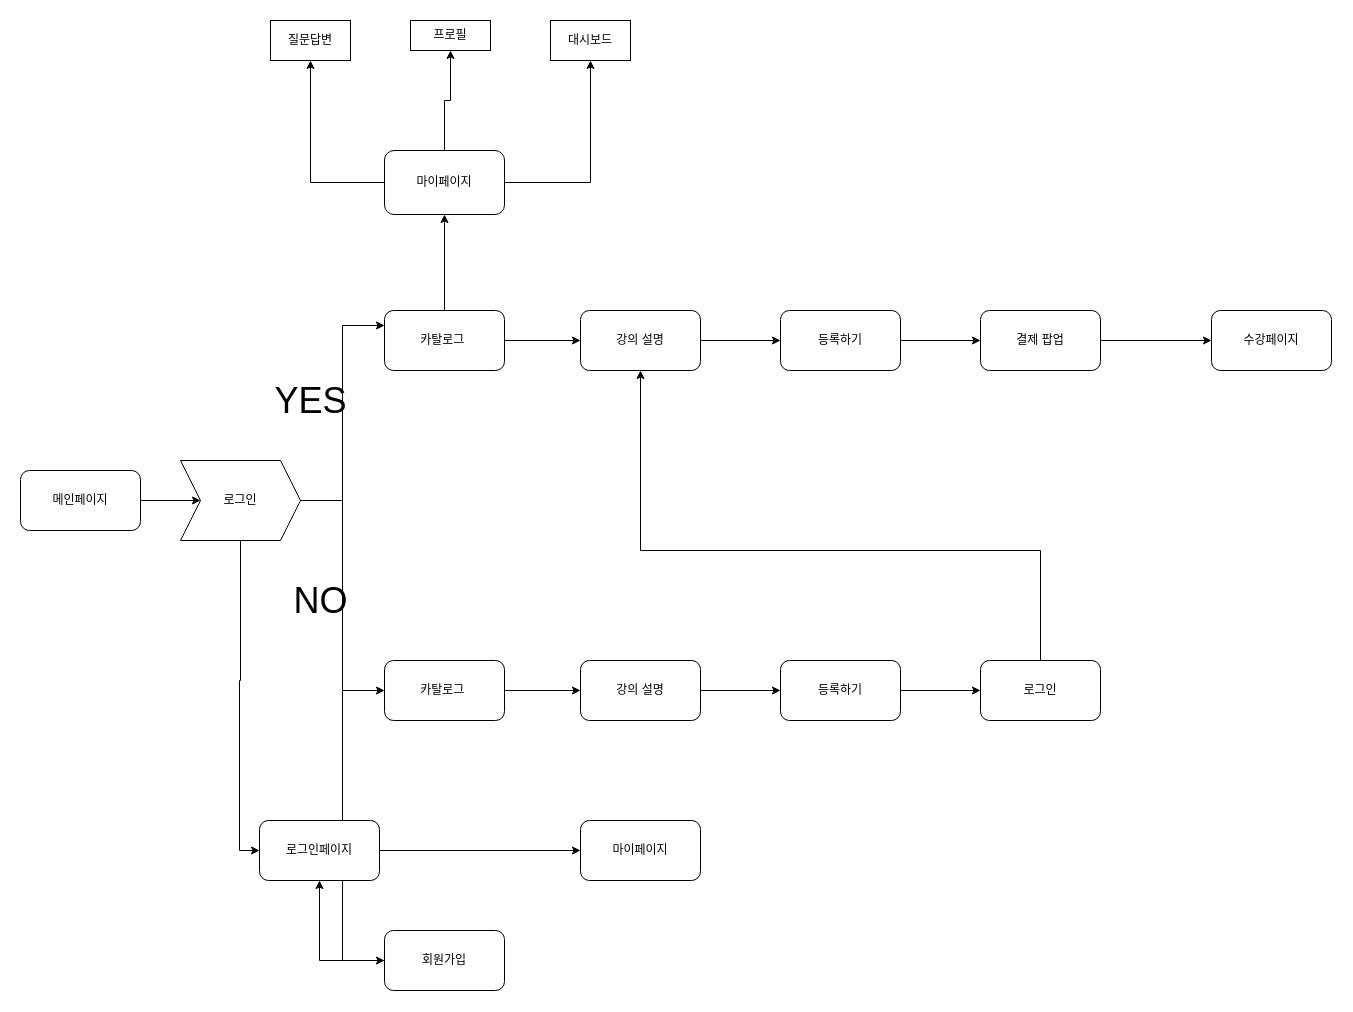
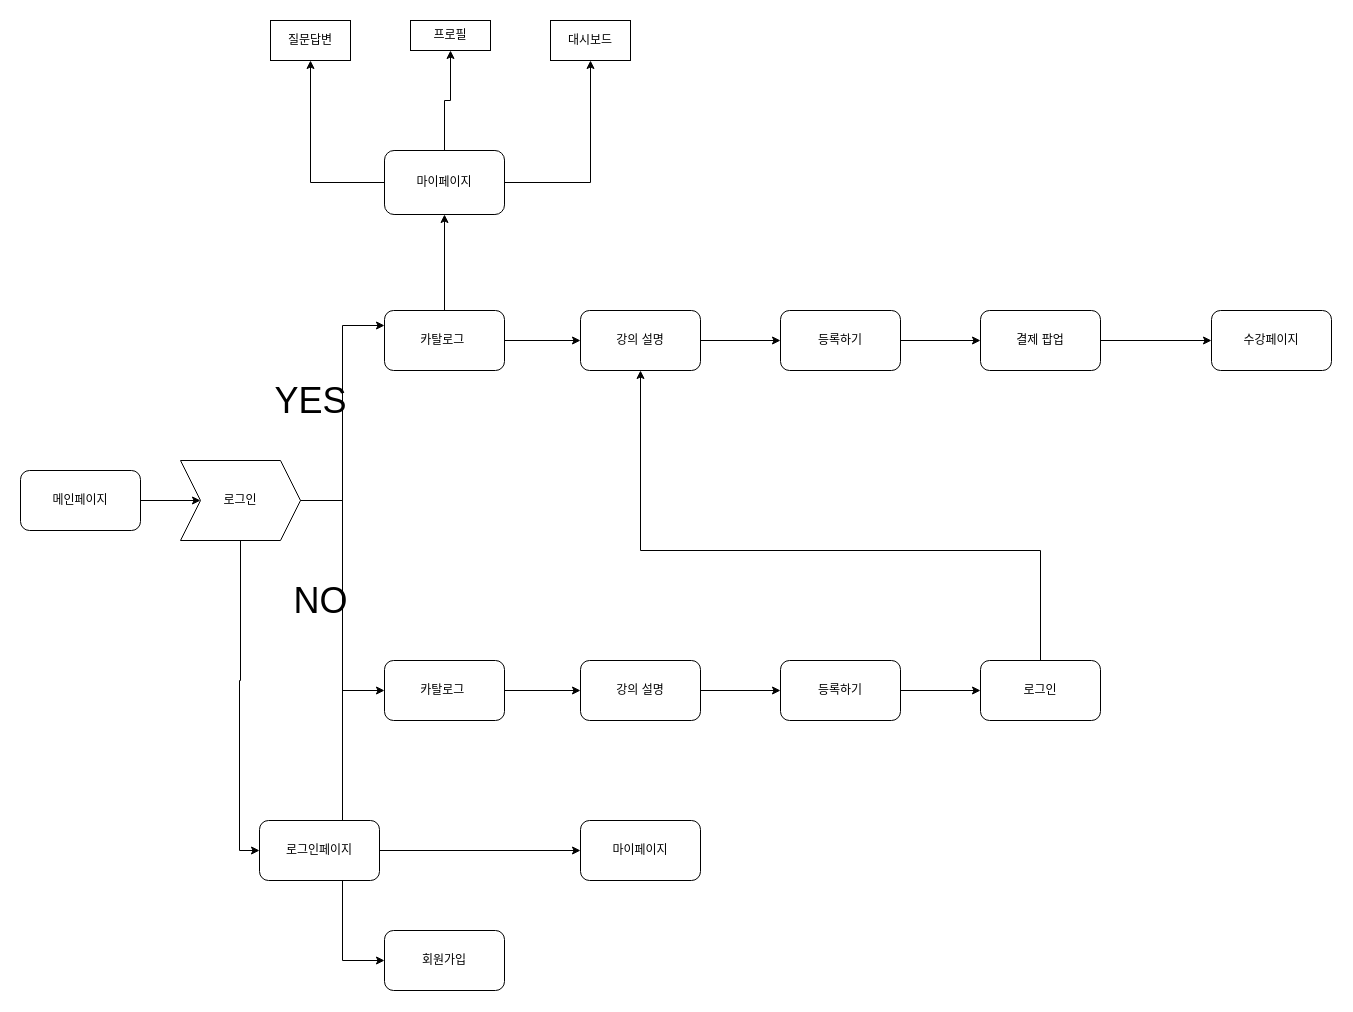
(320, 934) -> none
